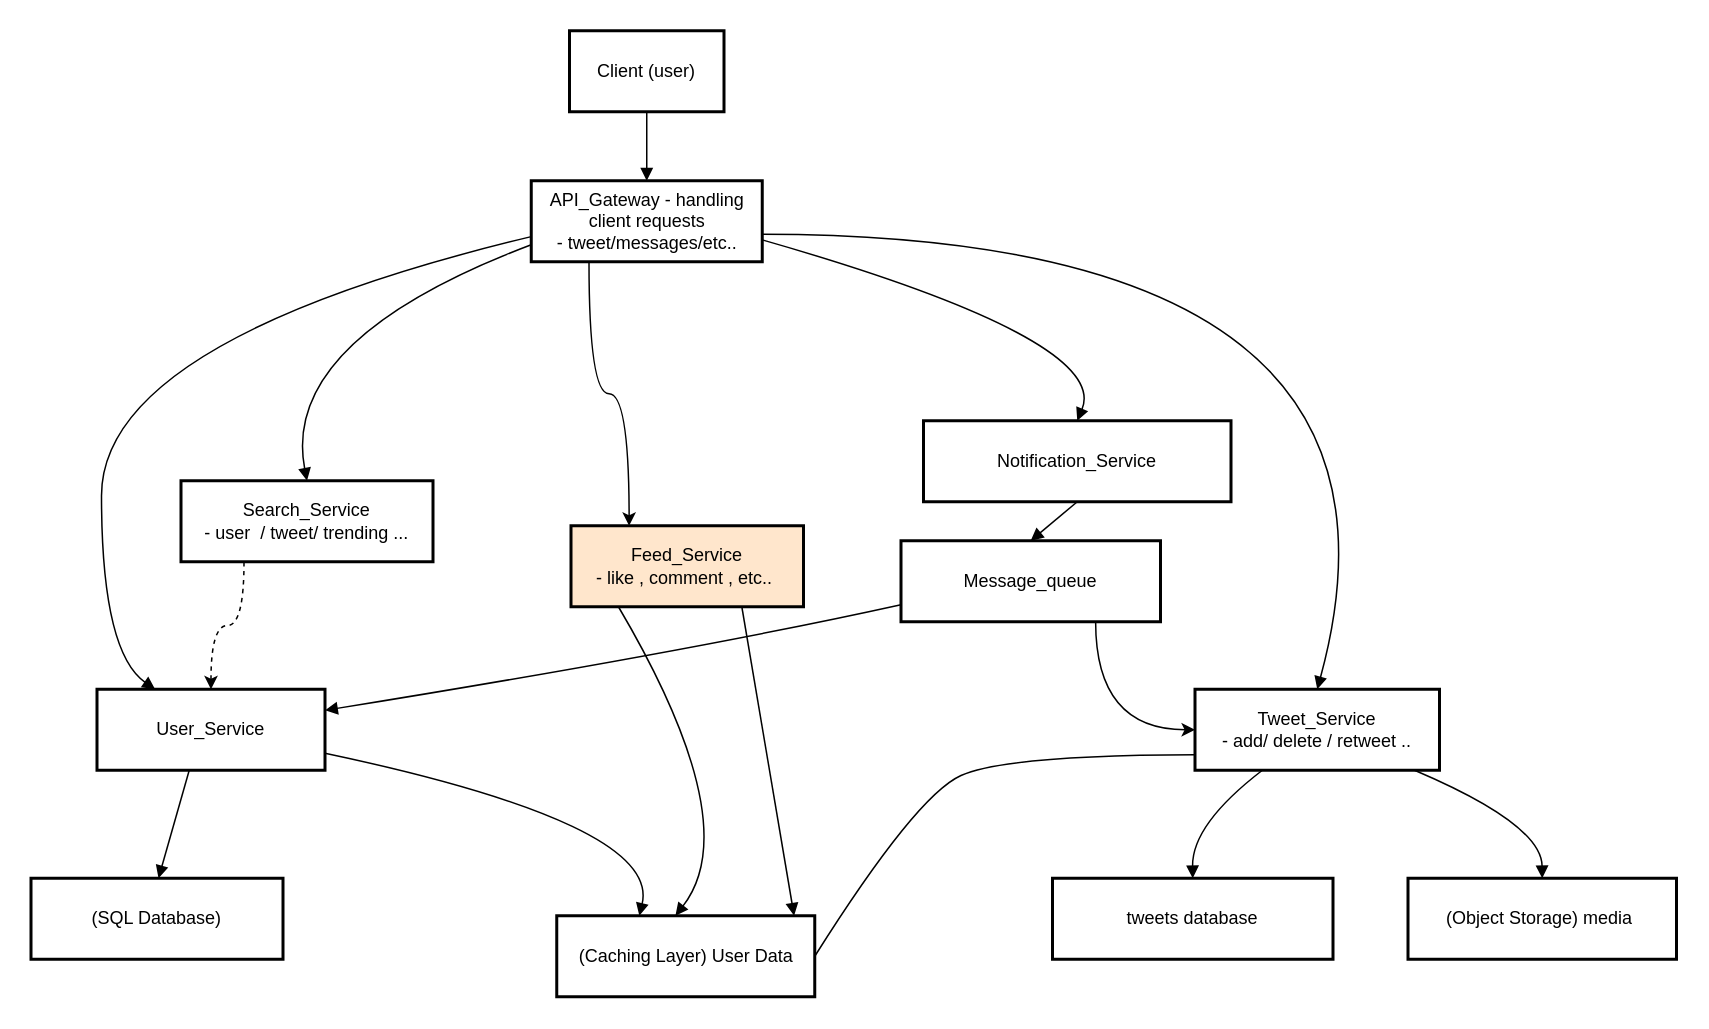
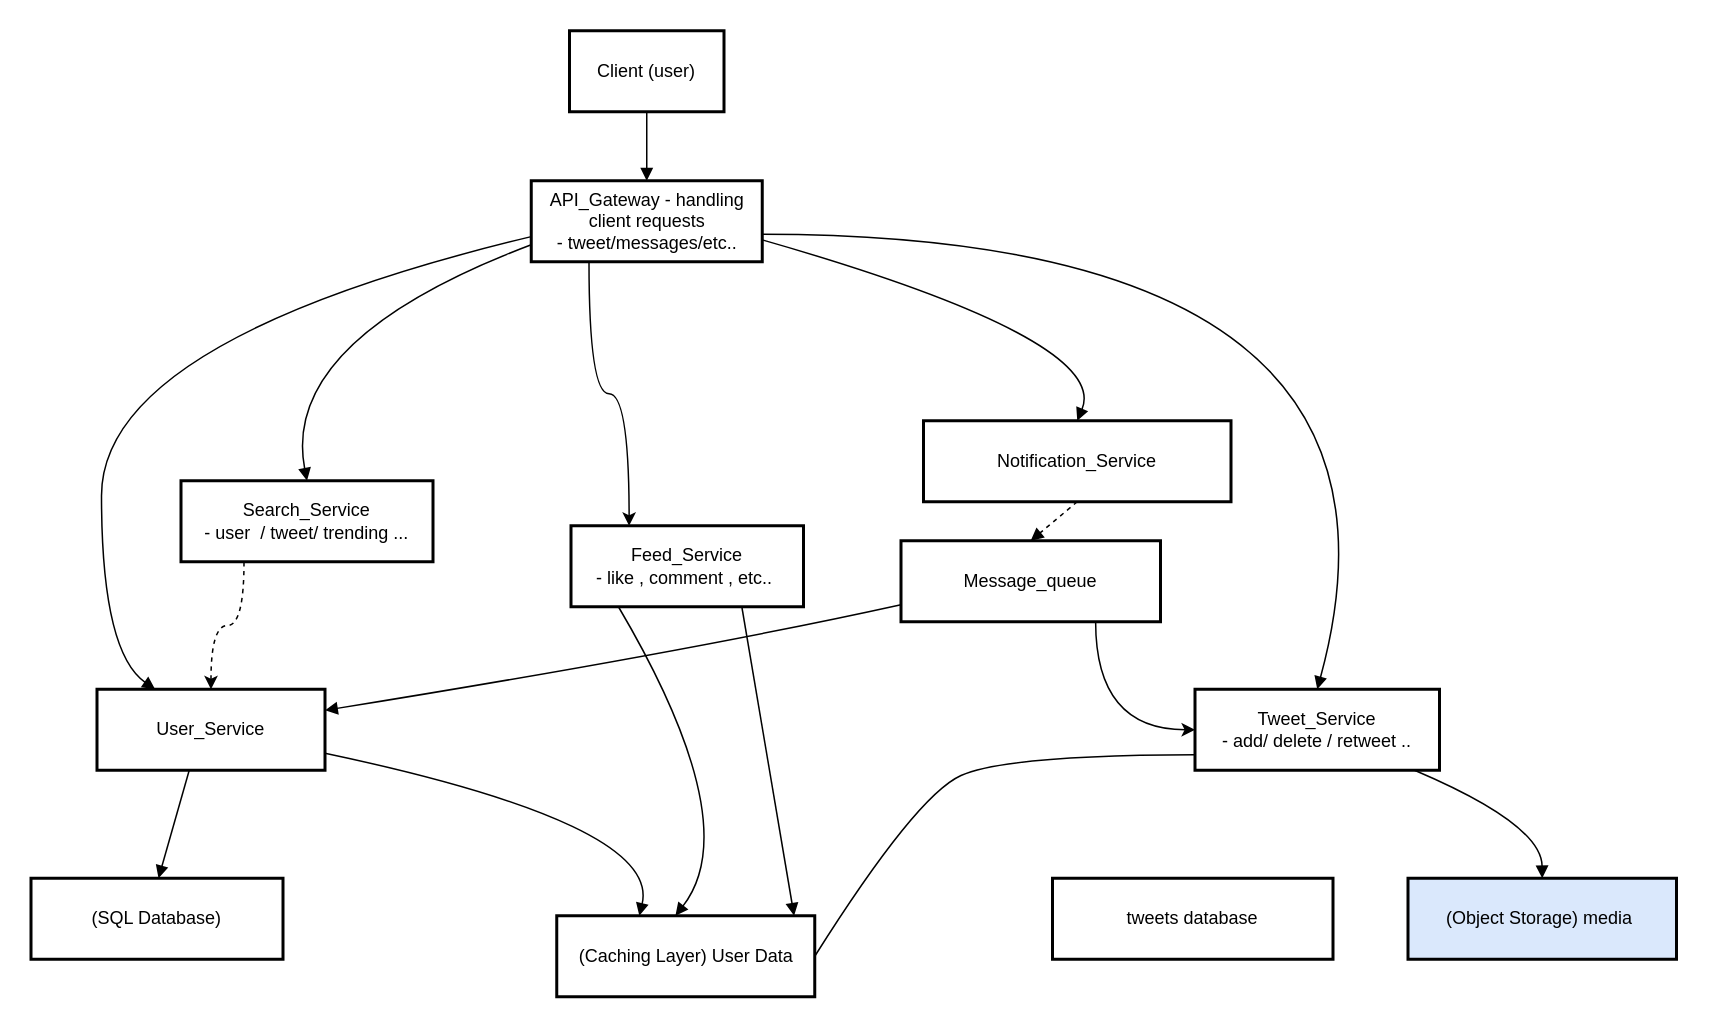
(1057, 518) -> (1057, 518)
(687, 566) -> (687, 566)
(1218, 811) -> none
(1542, 919) -> (1542, 919)
